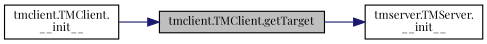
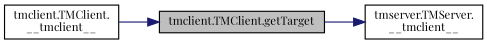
(62, 22) -> (62, 22)
(424, 22) -> (424, 22)
